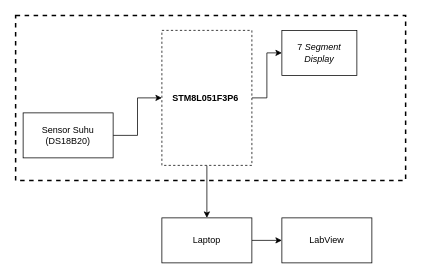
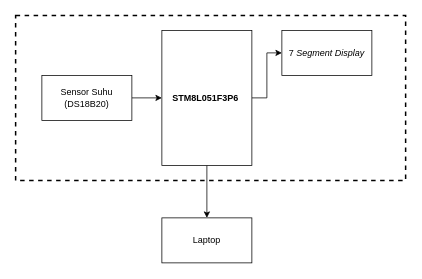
(319, 53) -> (327, 53)
(207, 98) -> (207, 98)
(68, 135) -> (87, 98)
(264, 240) -> none
(327, 240) -> none
